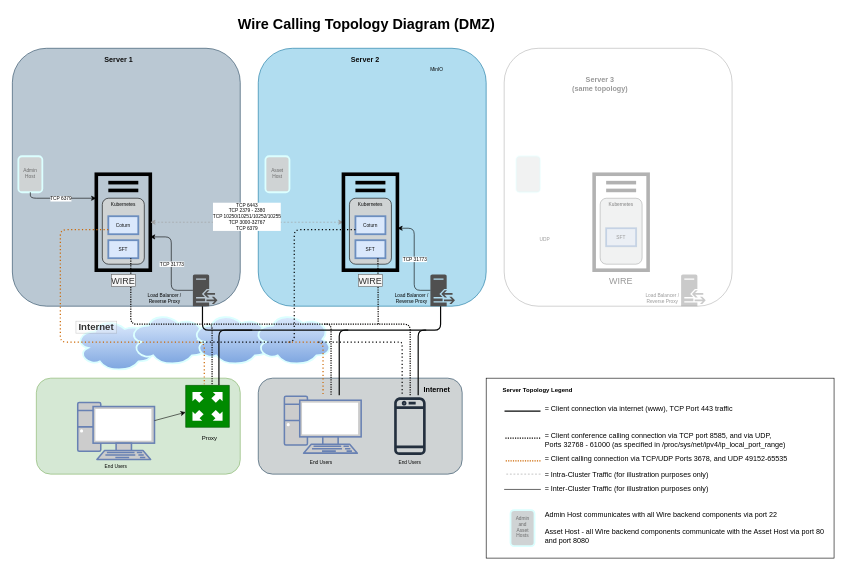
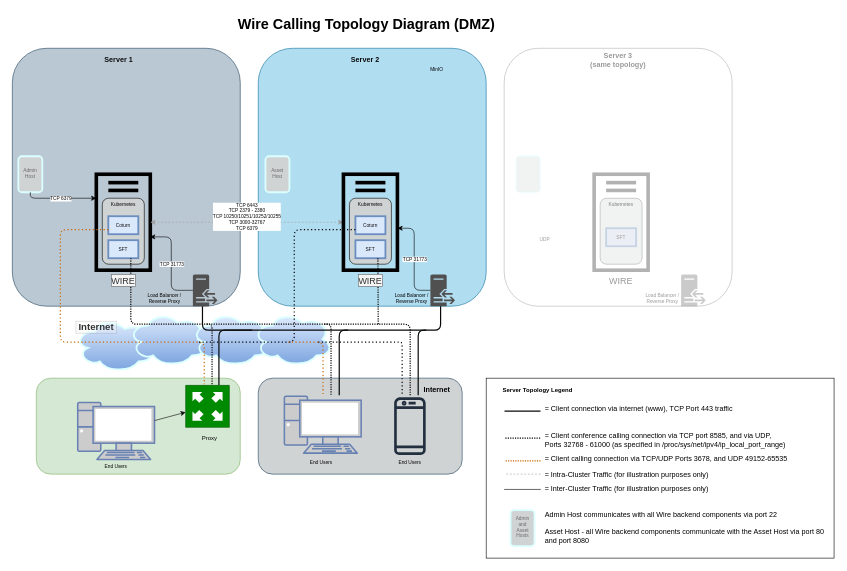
(600, 84) -> (618, 60)
